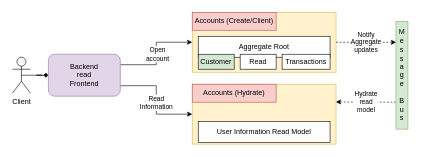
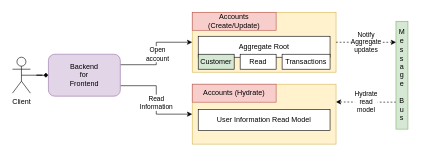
(234, 21) -> (234, 21)
(84, 75) -> (84, 75)
(264, 132) -> (264, 120)
